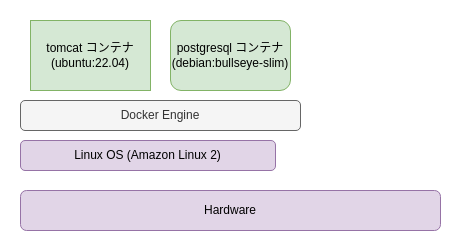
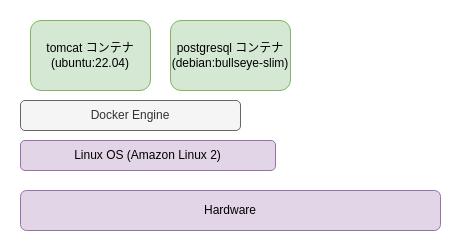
(91, 56) -> (91, 56)
(161, 116) -> (131, 116)
